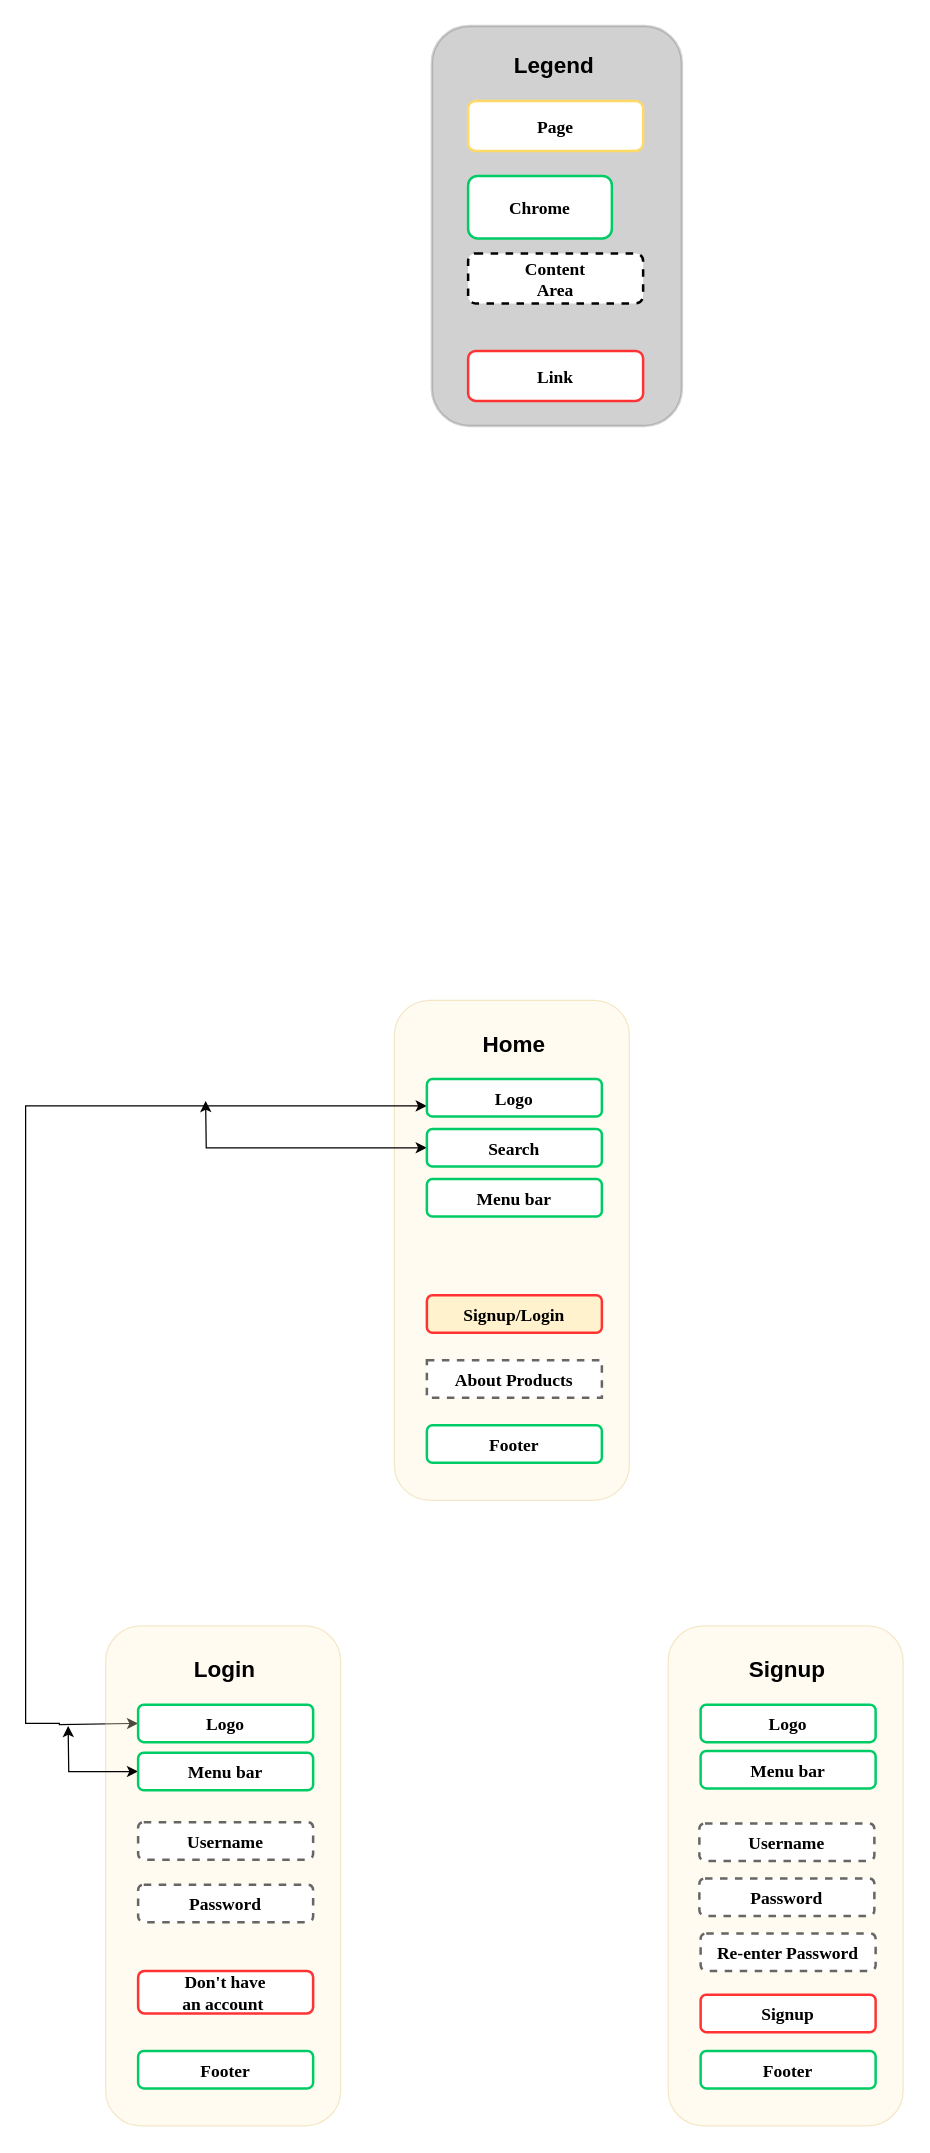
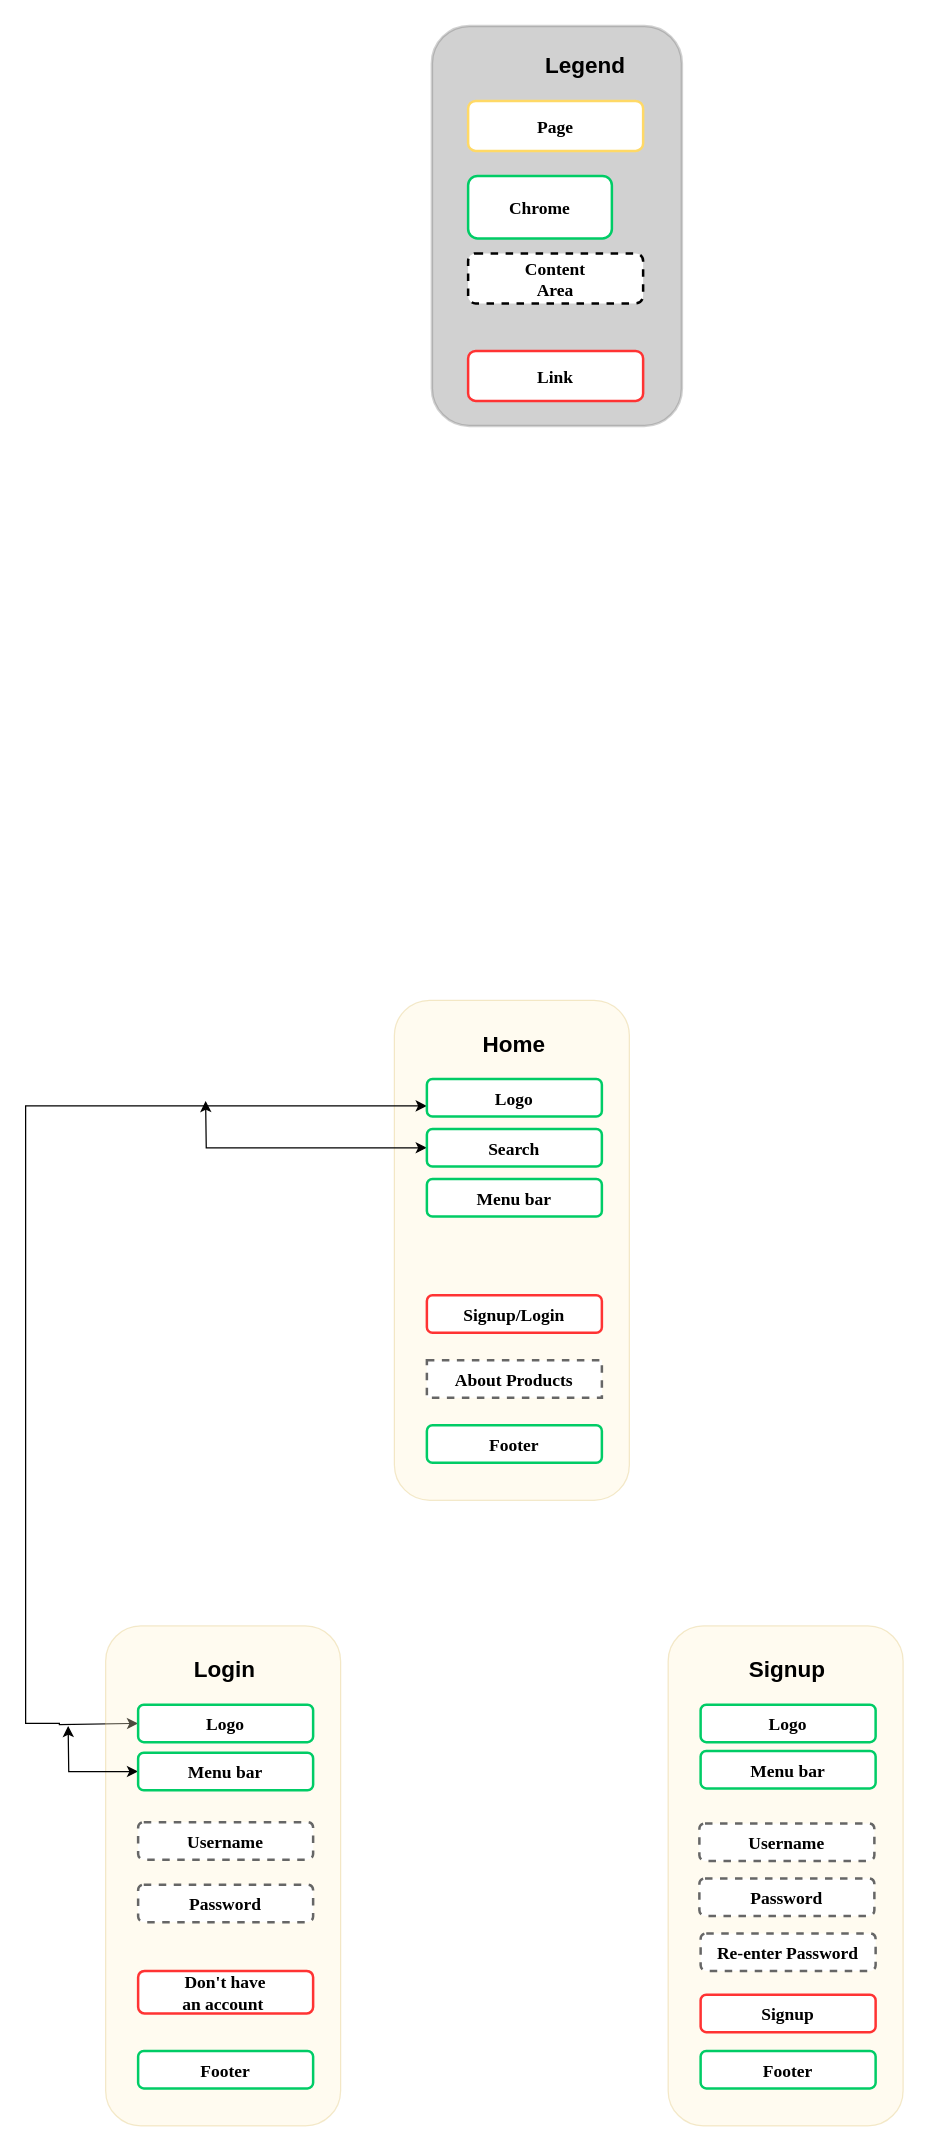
(562, 62) -> (593, 62)
(514, 1314) -> (514, 1314)
